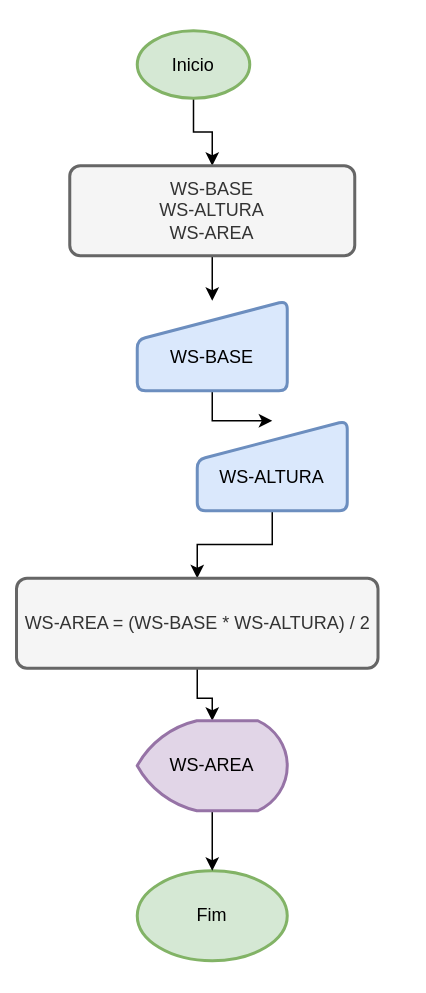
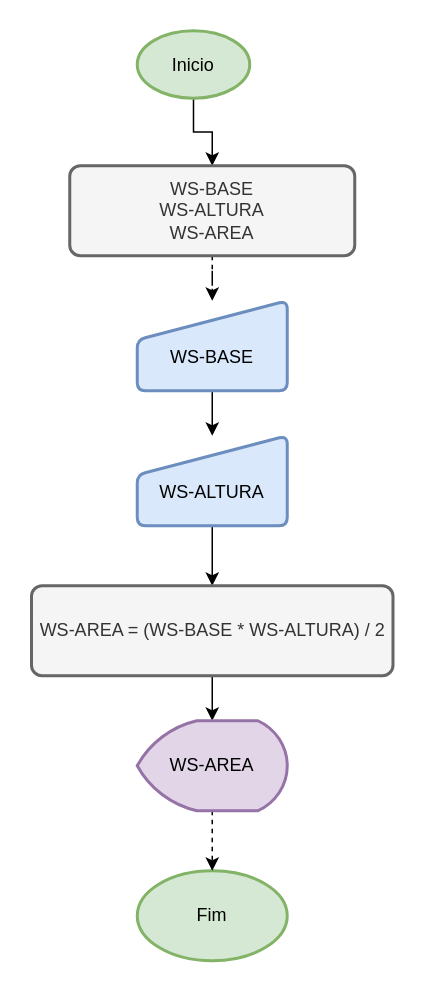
(212, 265) -> (212, 265)
(272, 466) -> (212, 481)
(197, 623) -> (212, 631)
(212, 835) -> (212, 835)
